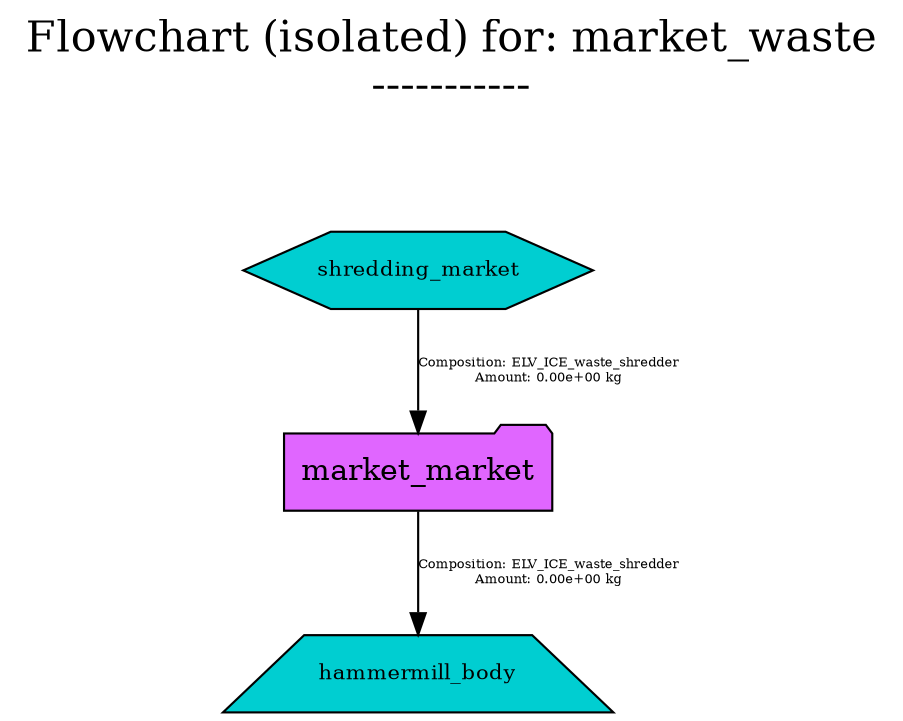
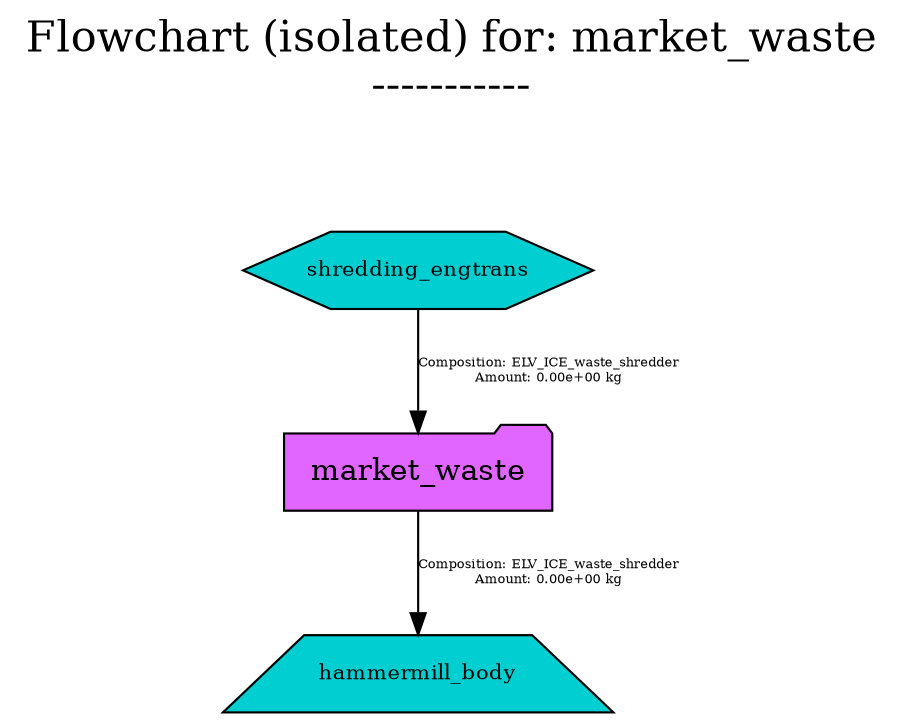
(418, 270) -> (418, 270)
(418, 472) -> (418, 472)
